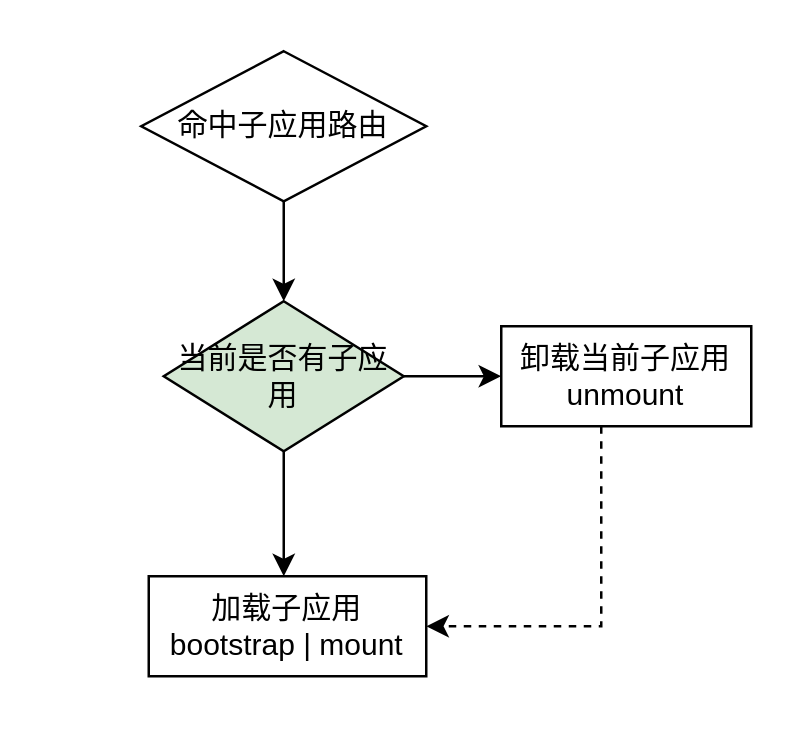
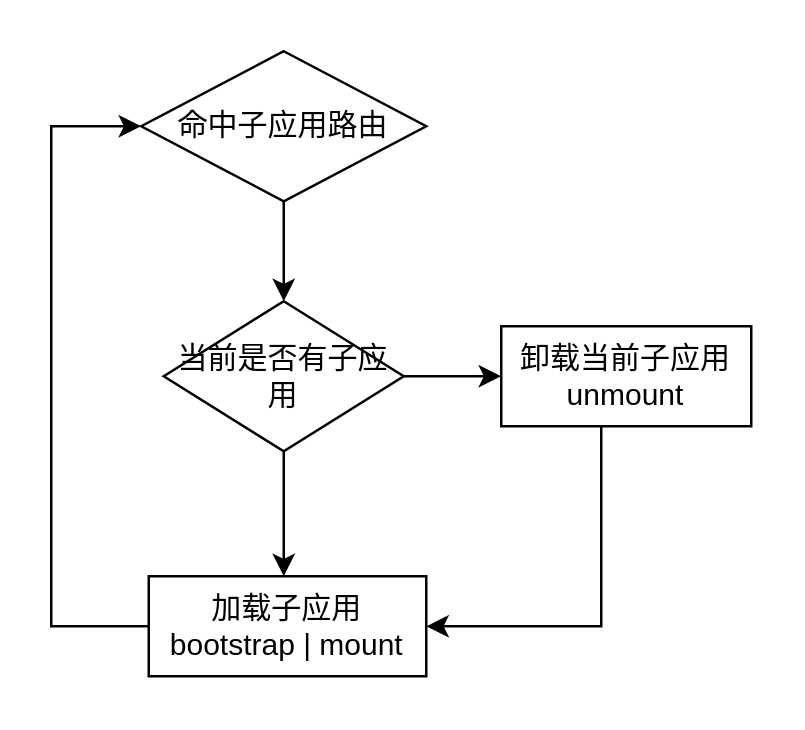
(284, 376) -> (284, 376)
none -> (51, 387)
(601, 607) -> (601, 607)
